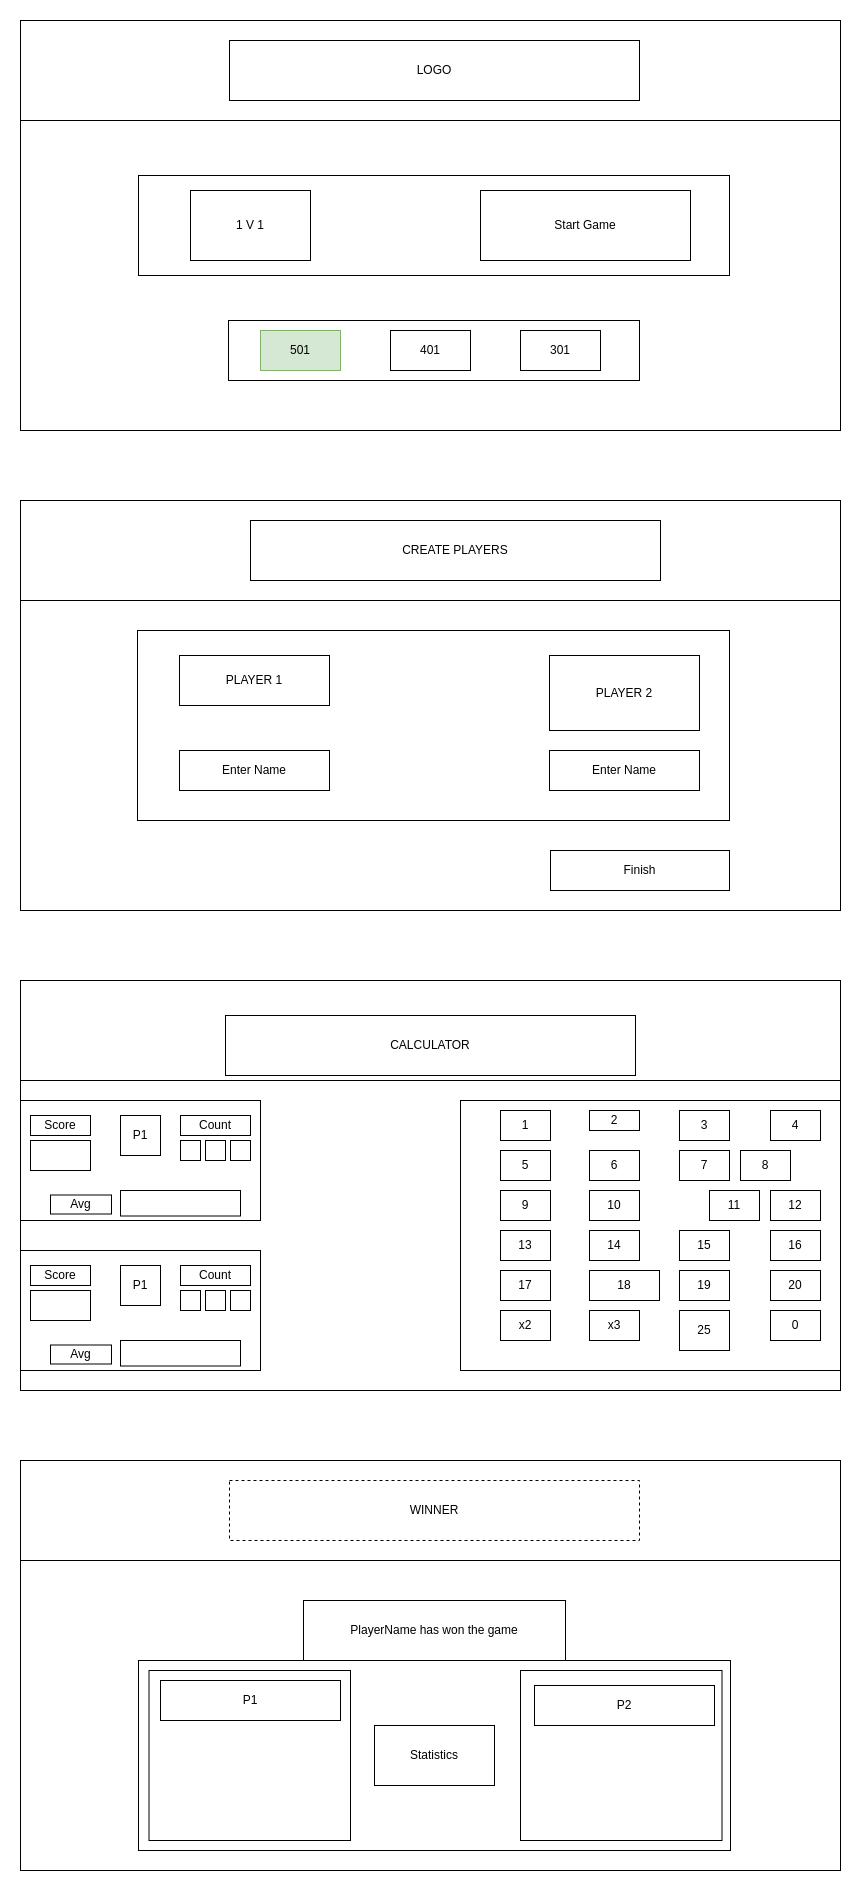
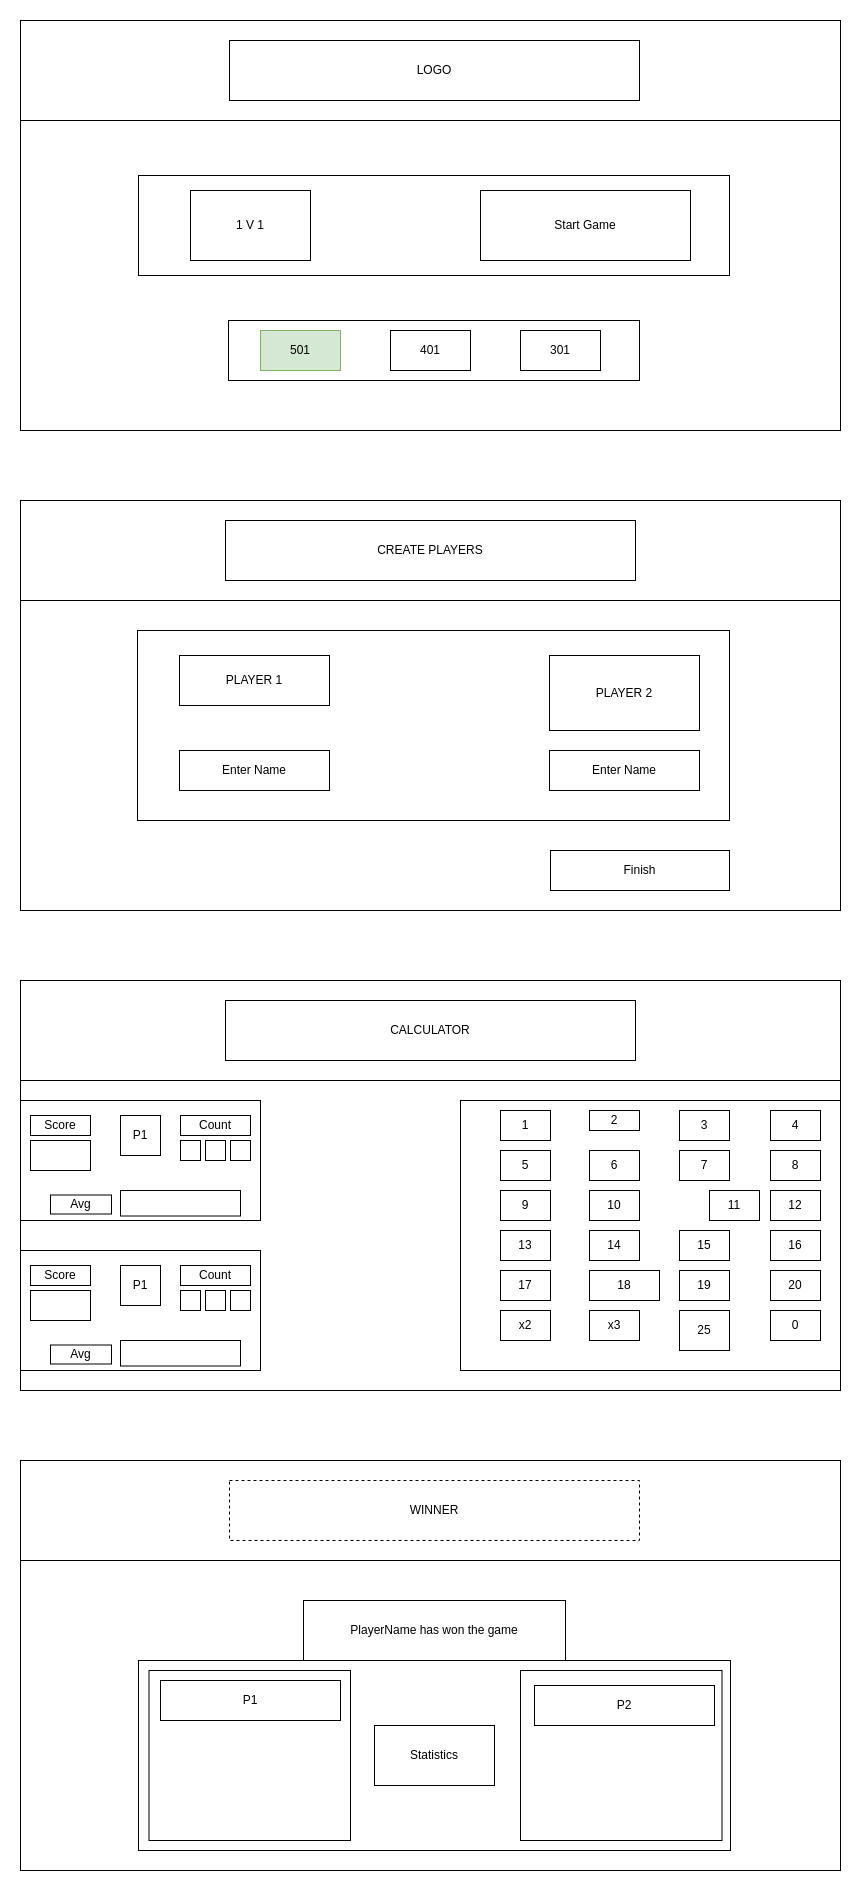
(456, 551) -> (431, 551)
(431, 1046) -> (431, 1031)
(766, 1166) -> (796, 1166)
